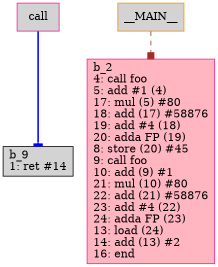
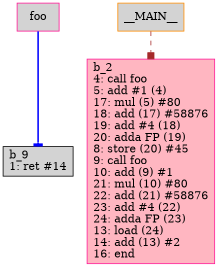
(38, 17) -> (38, 17)
